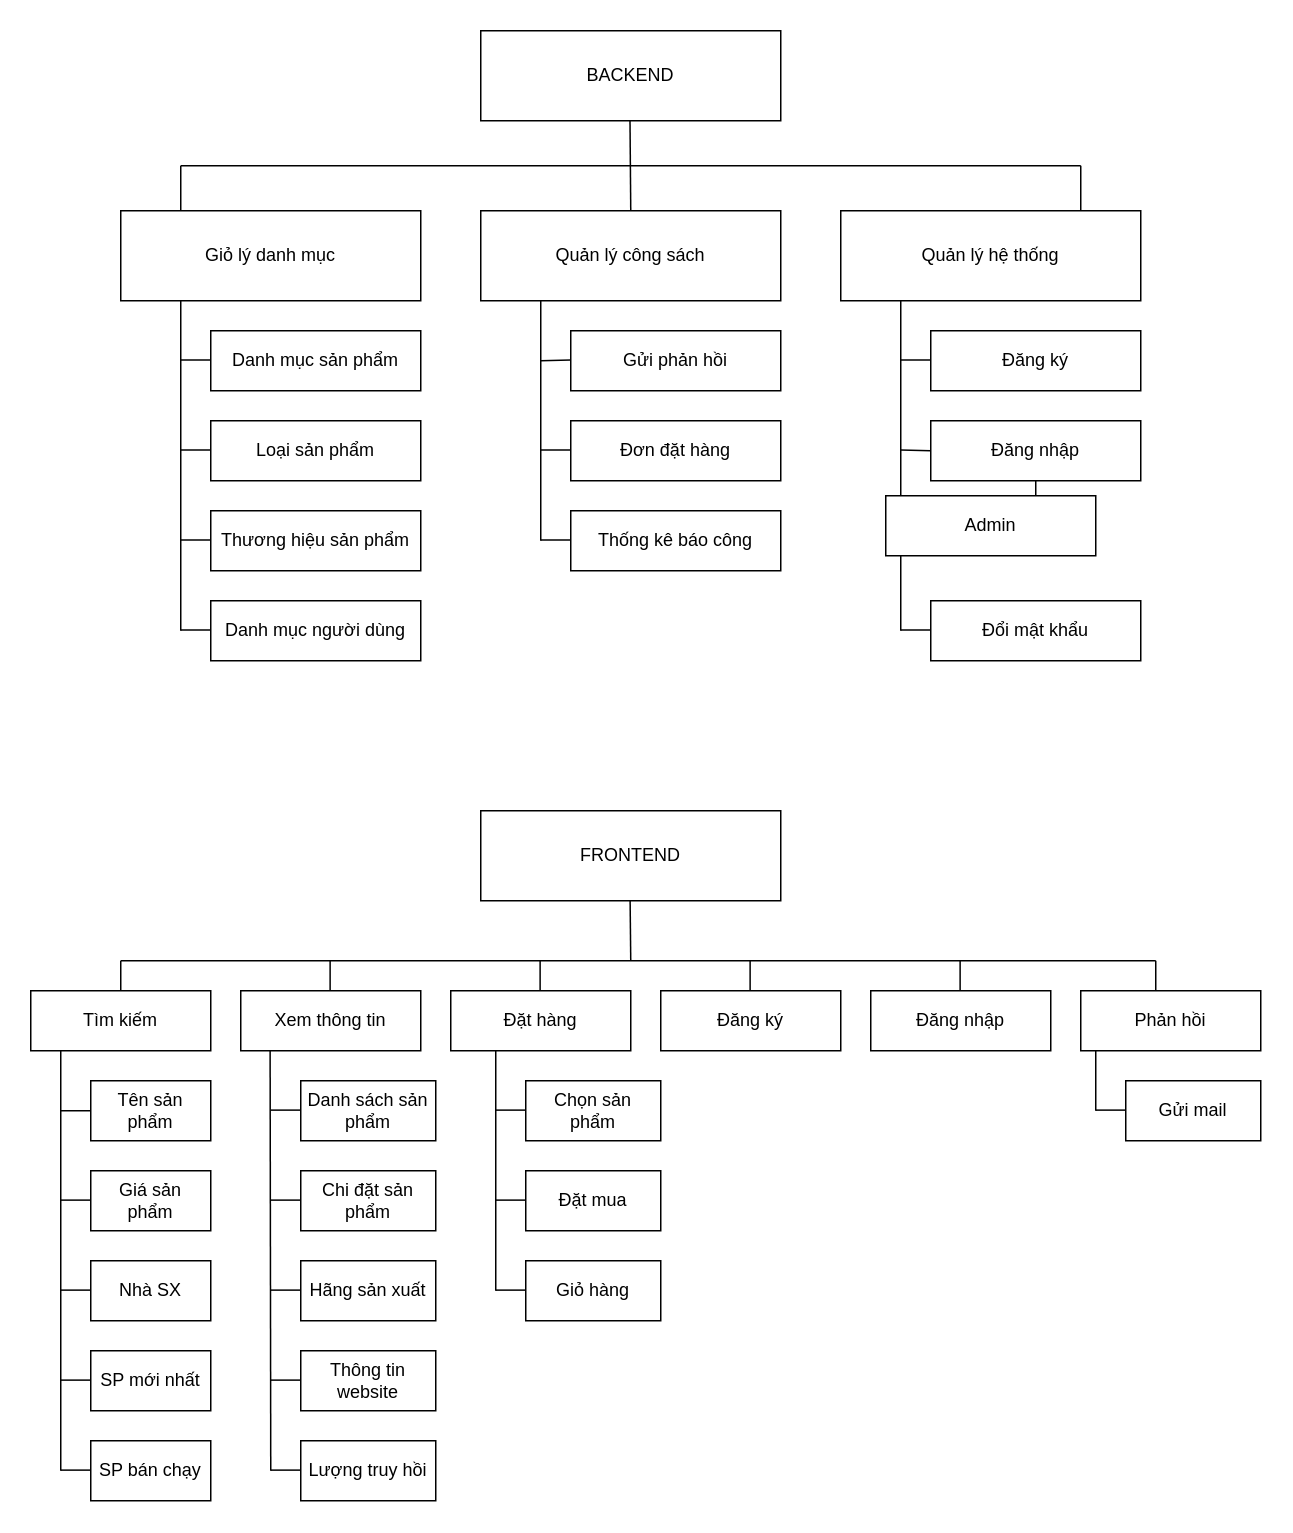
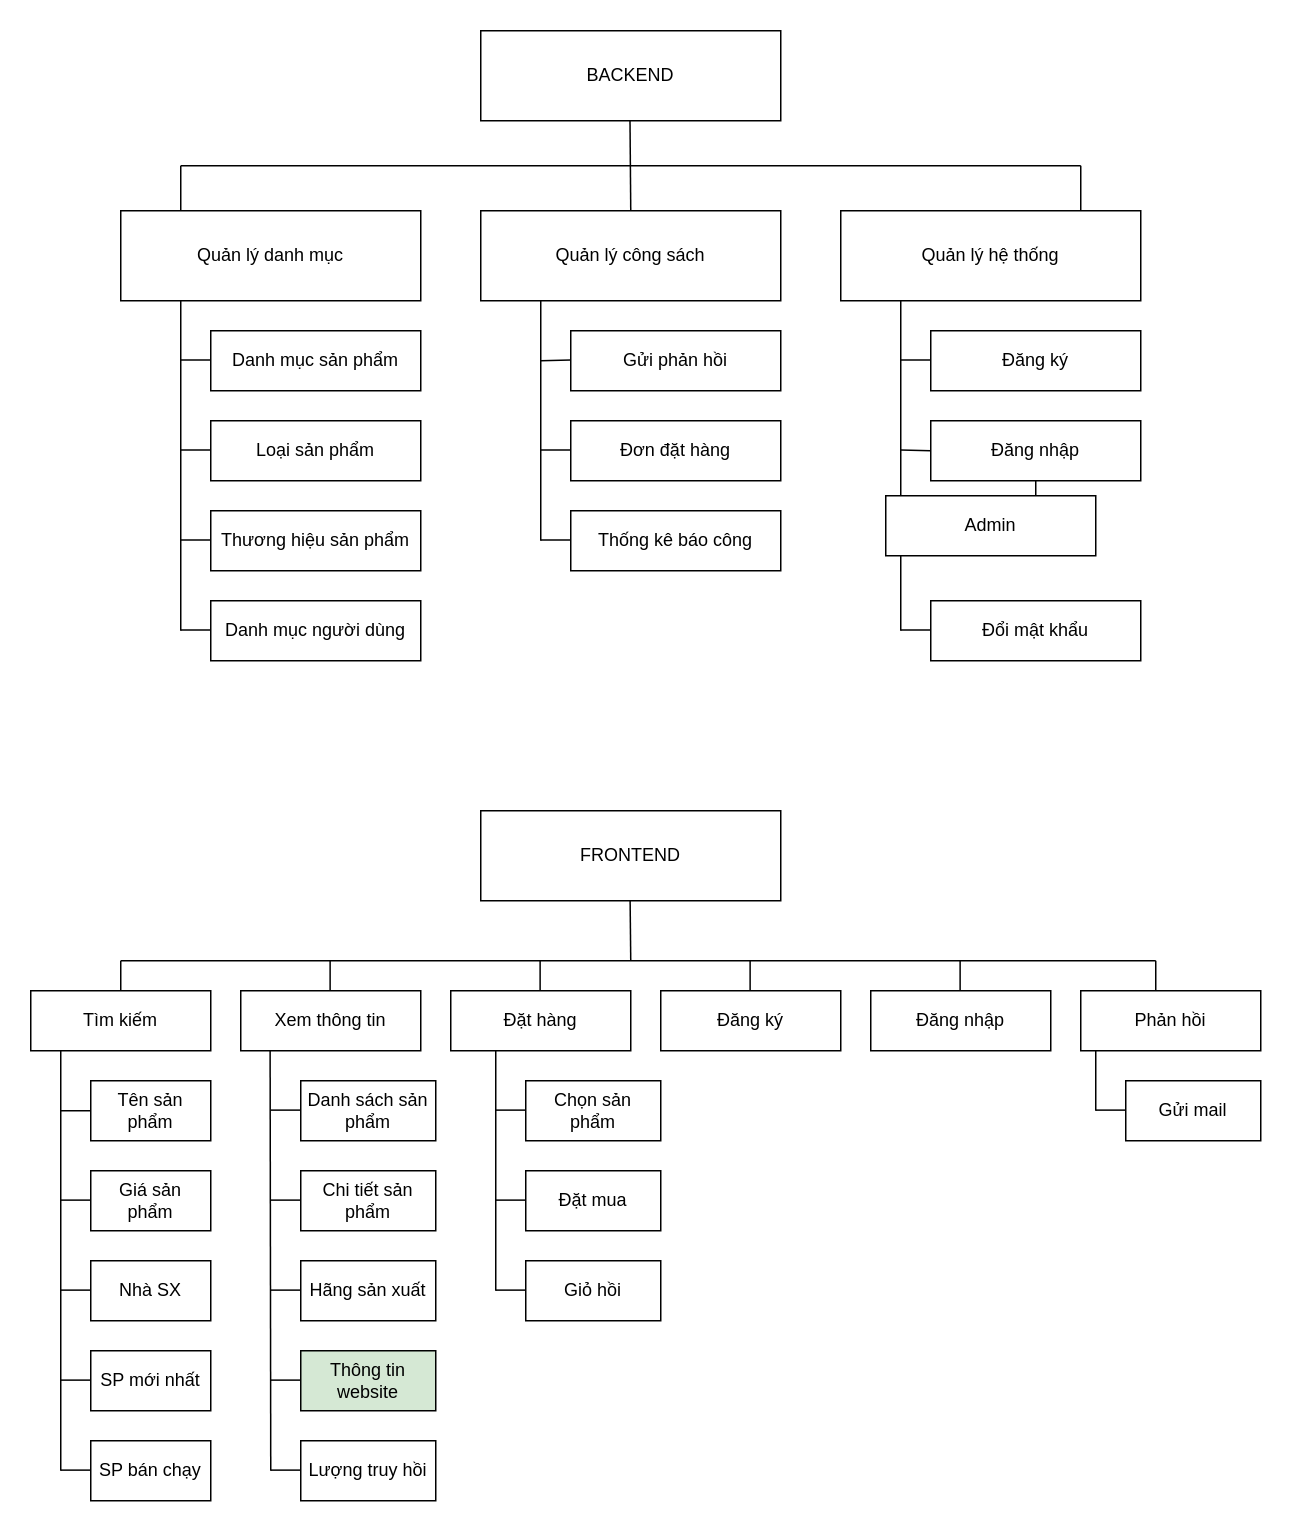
(271, 256) -> (271, 256)
(368, 1201) -> (368, 1201)
(593, 1291) -> (593, 1291)
(368, 1381) -> (368, 1381)
